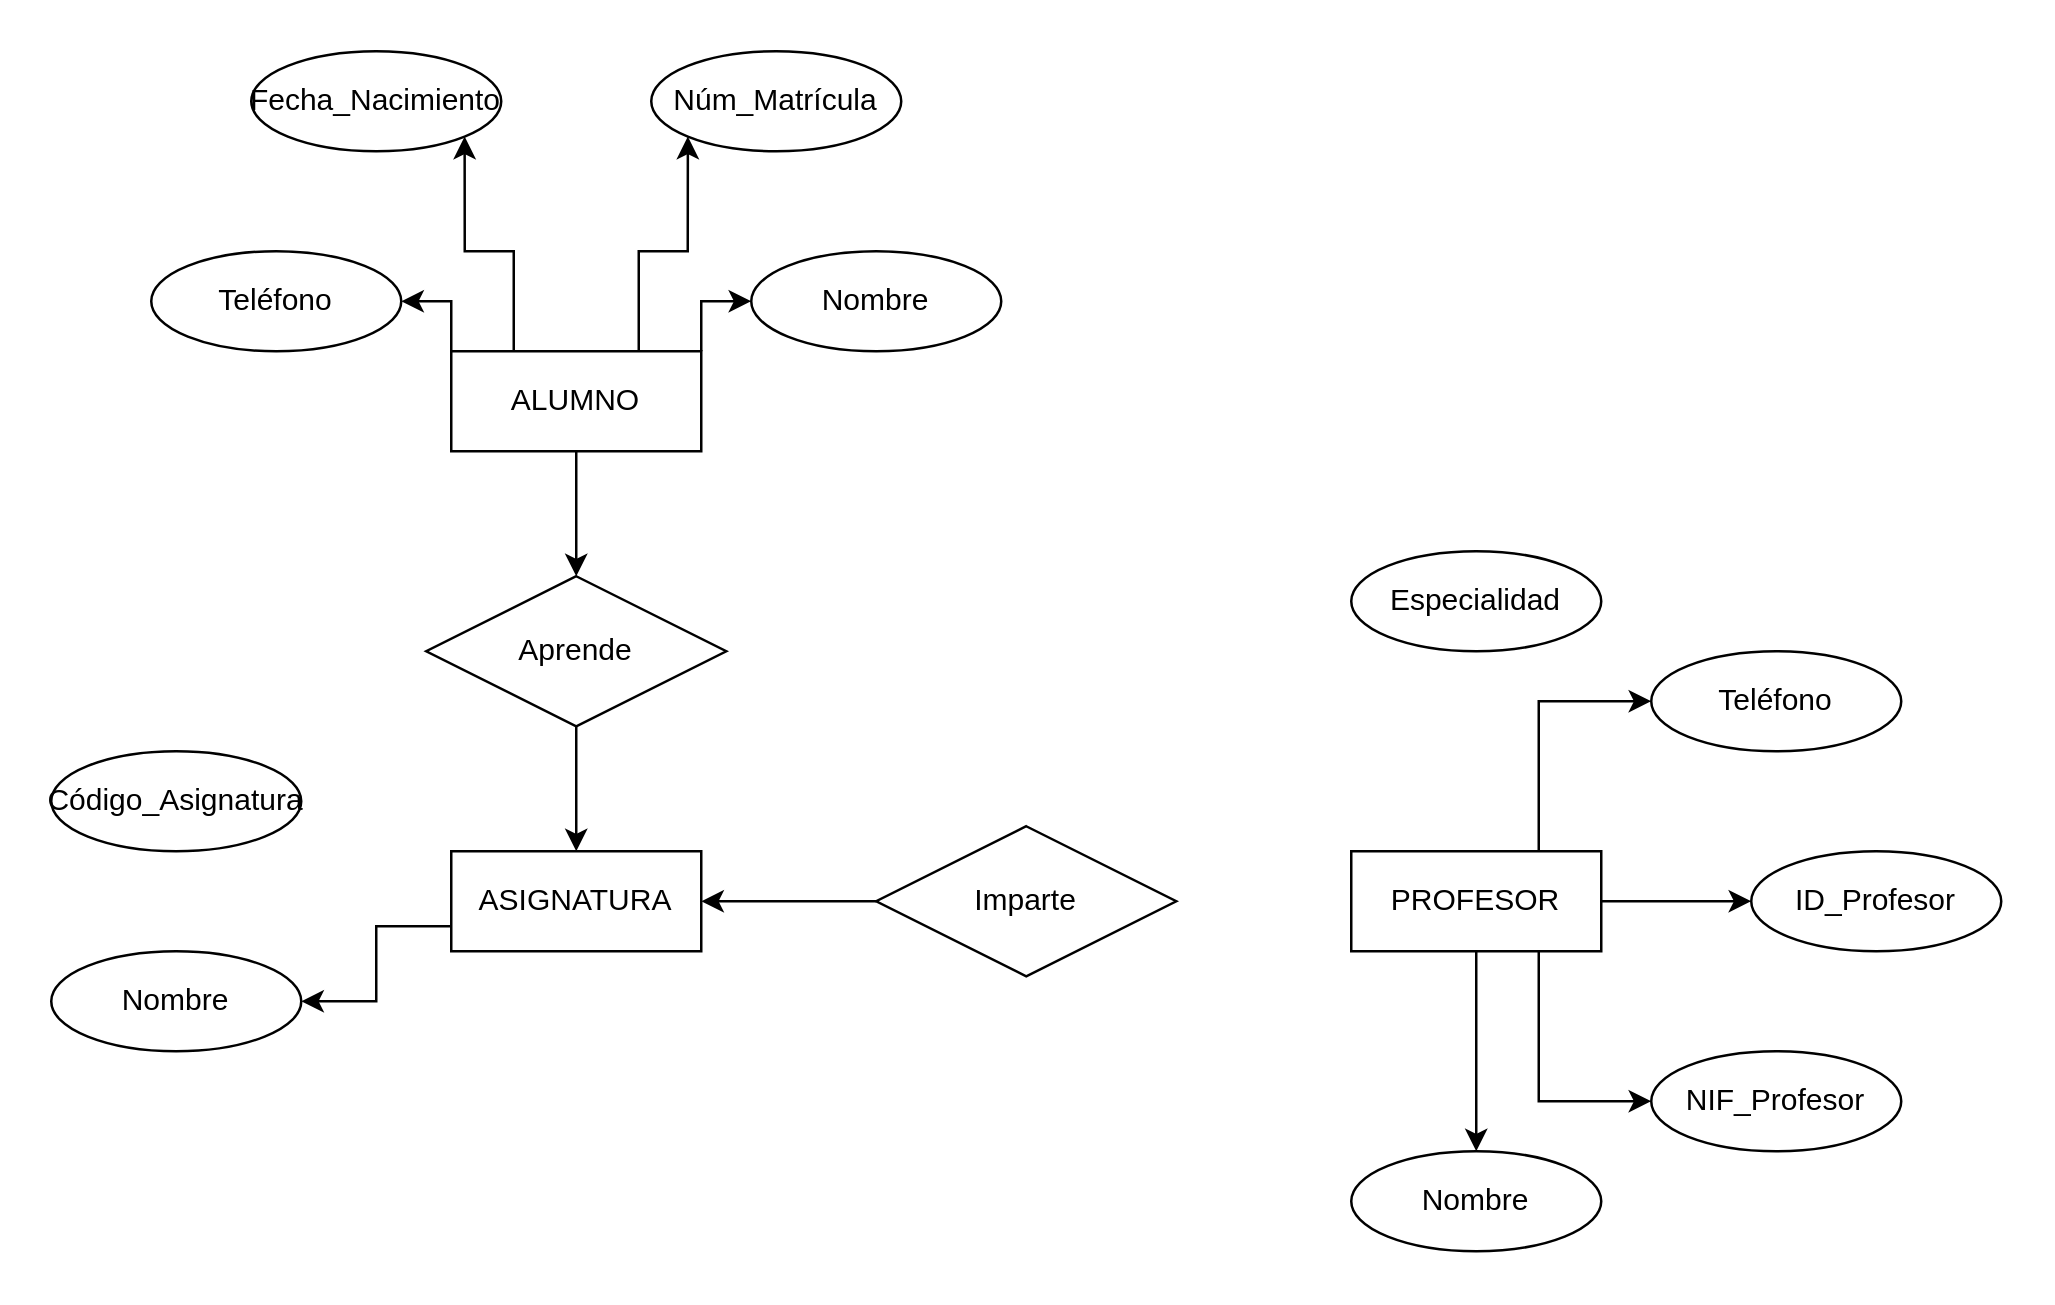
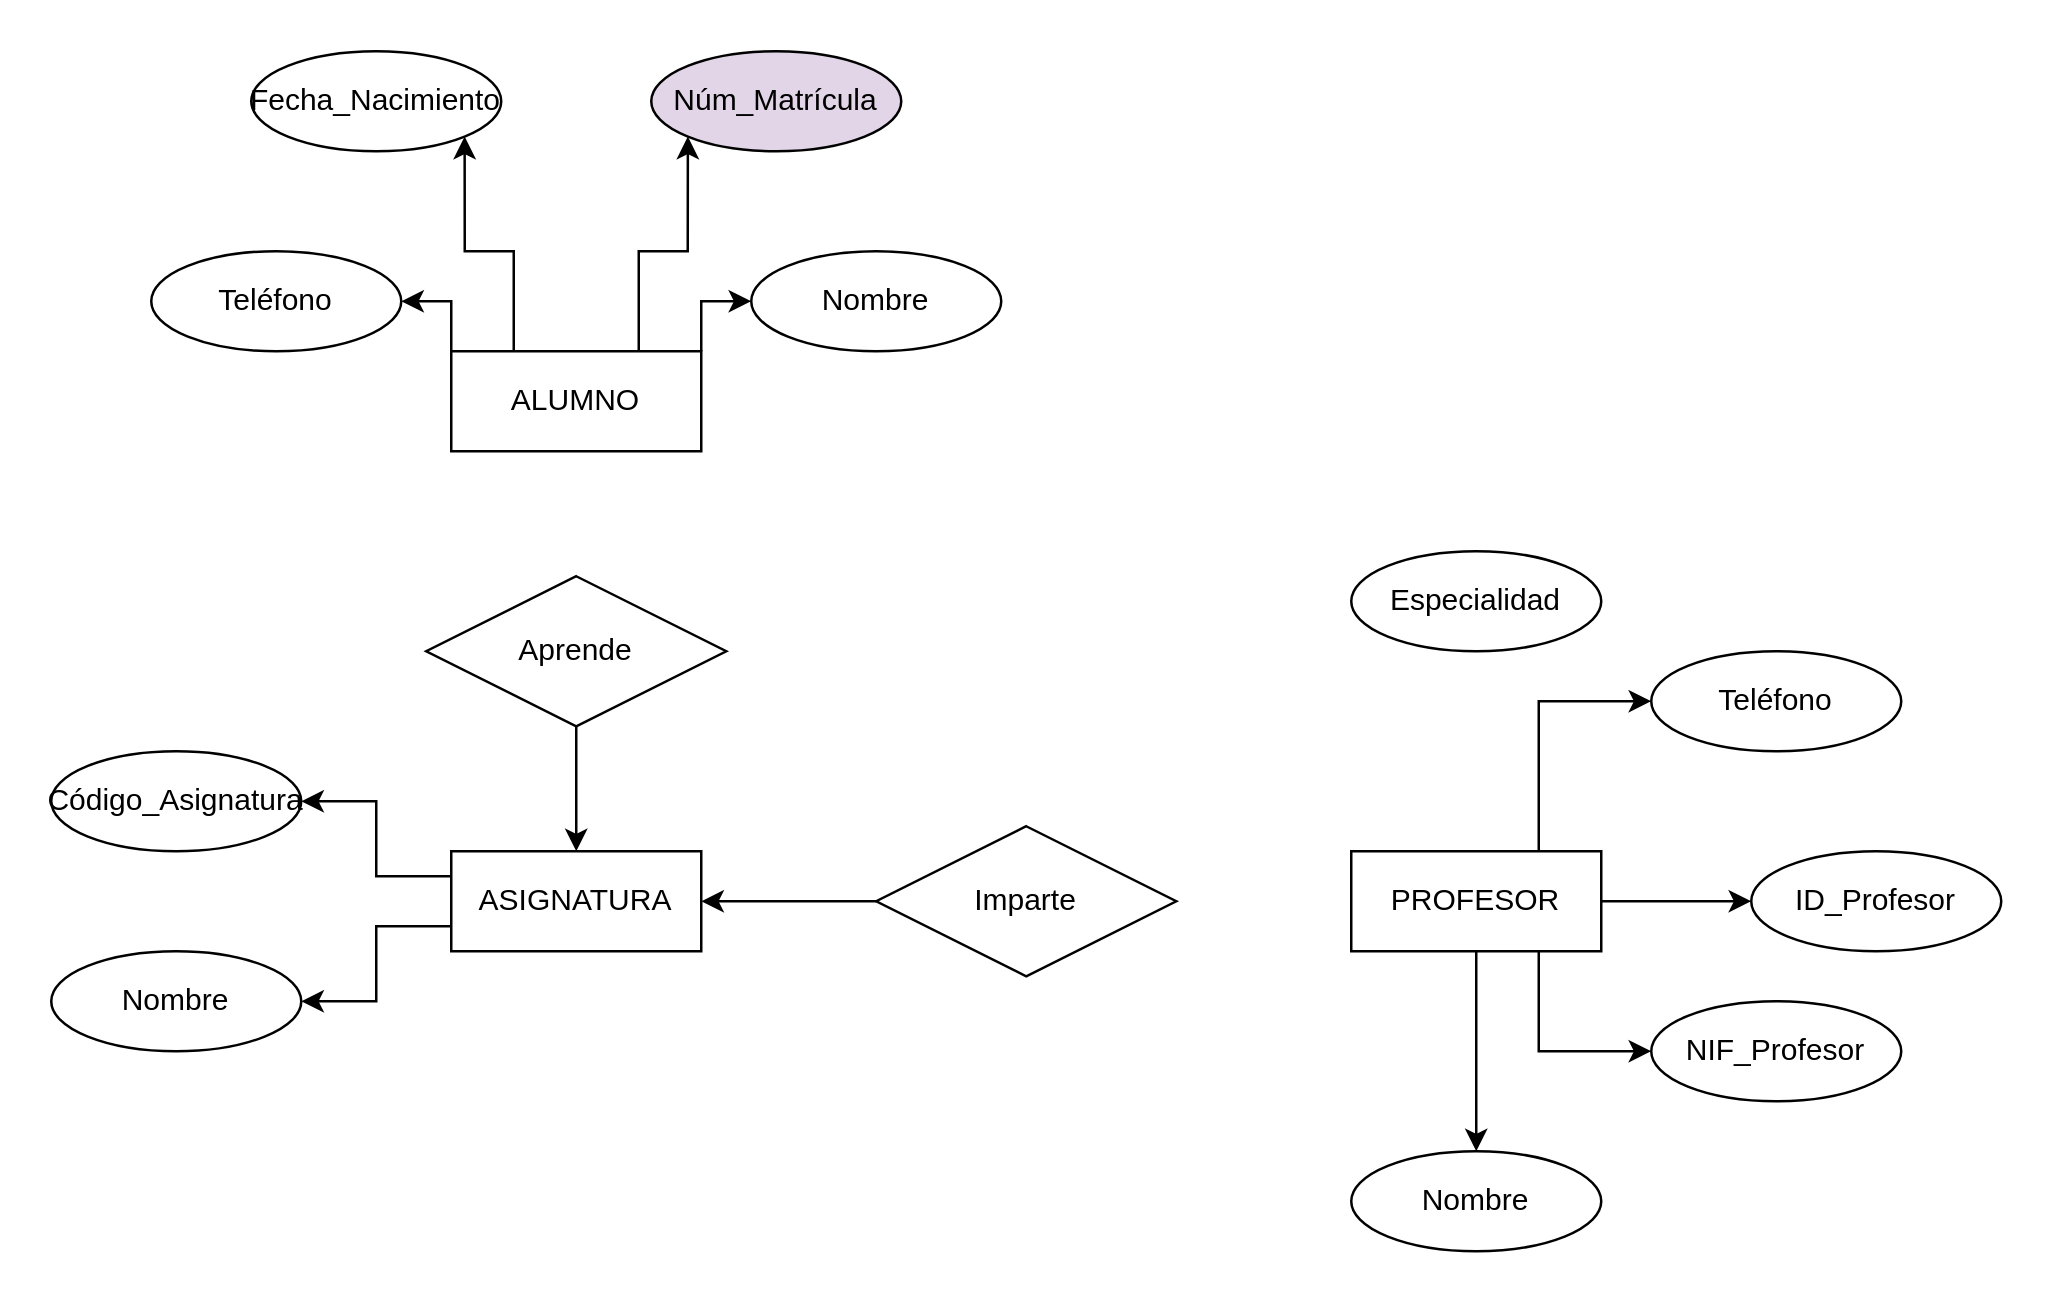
(776, 101) -> (776, 101)
(576, 505) -> none
none -> (376, 847)
(1776, 1101) -> (1776, 1051)
